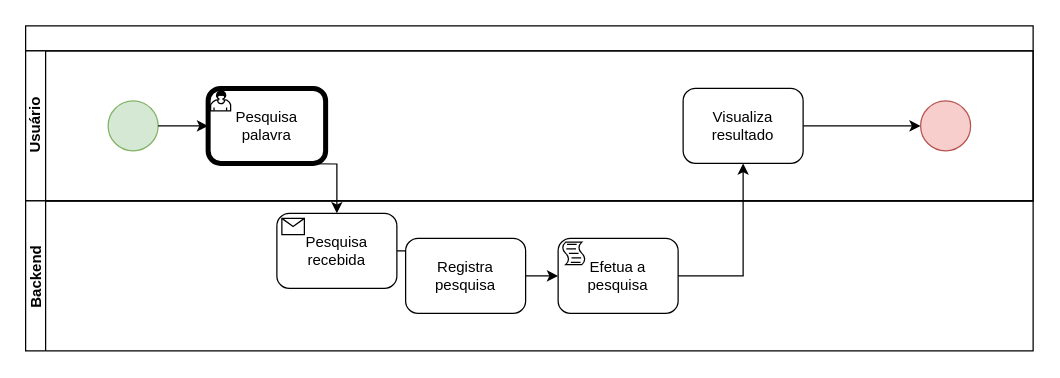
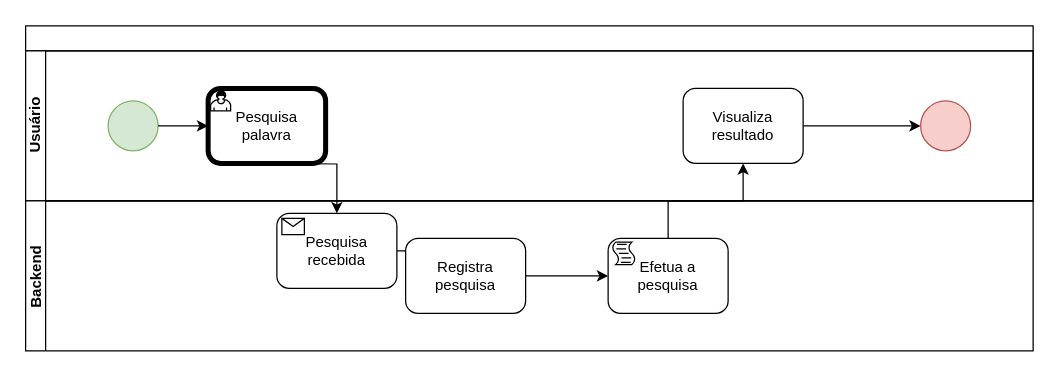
(618, 276) -> (668, 276)
